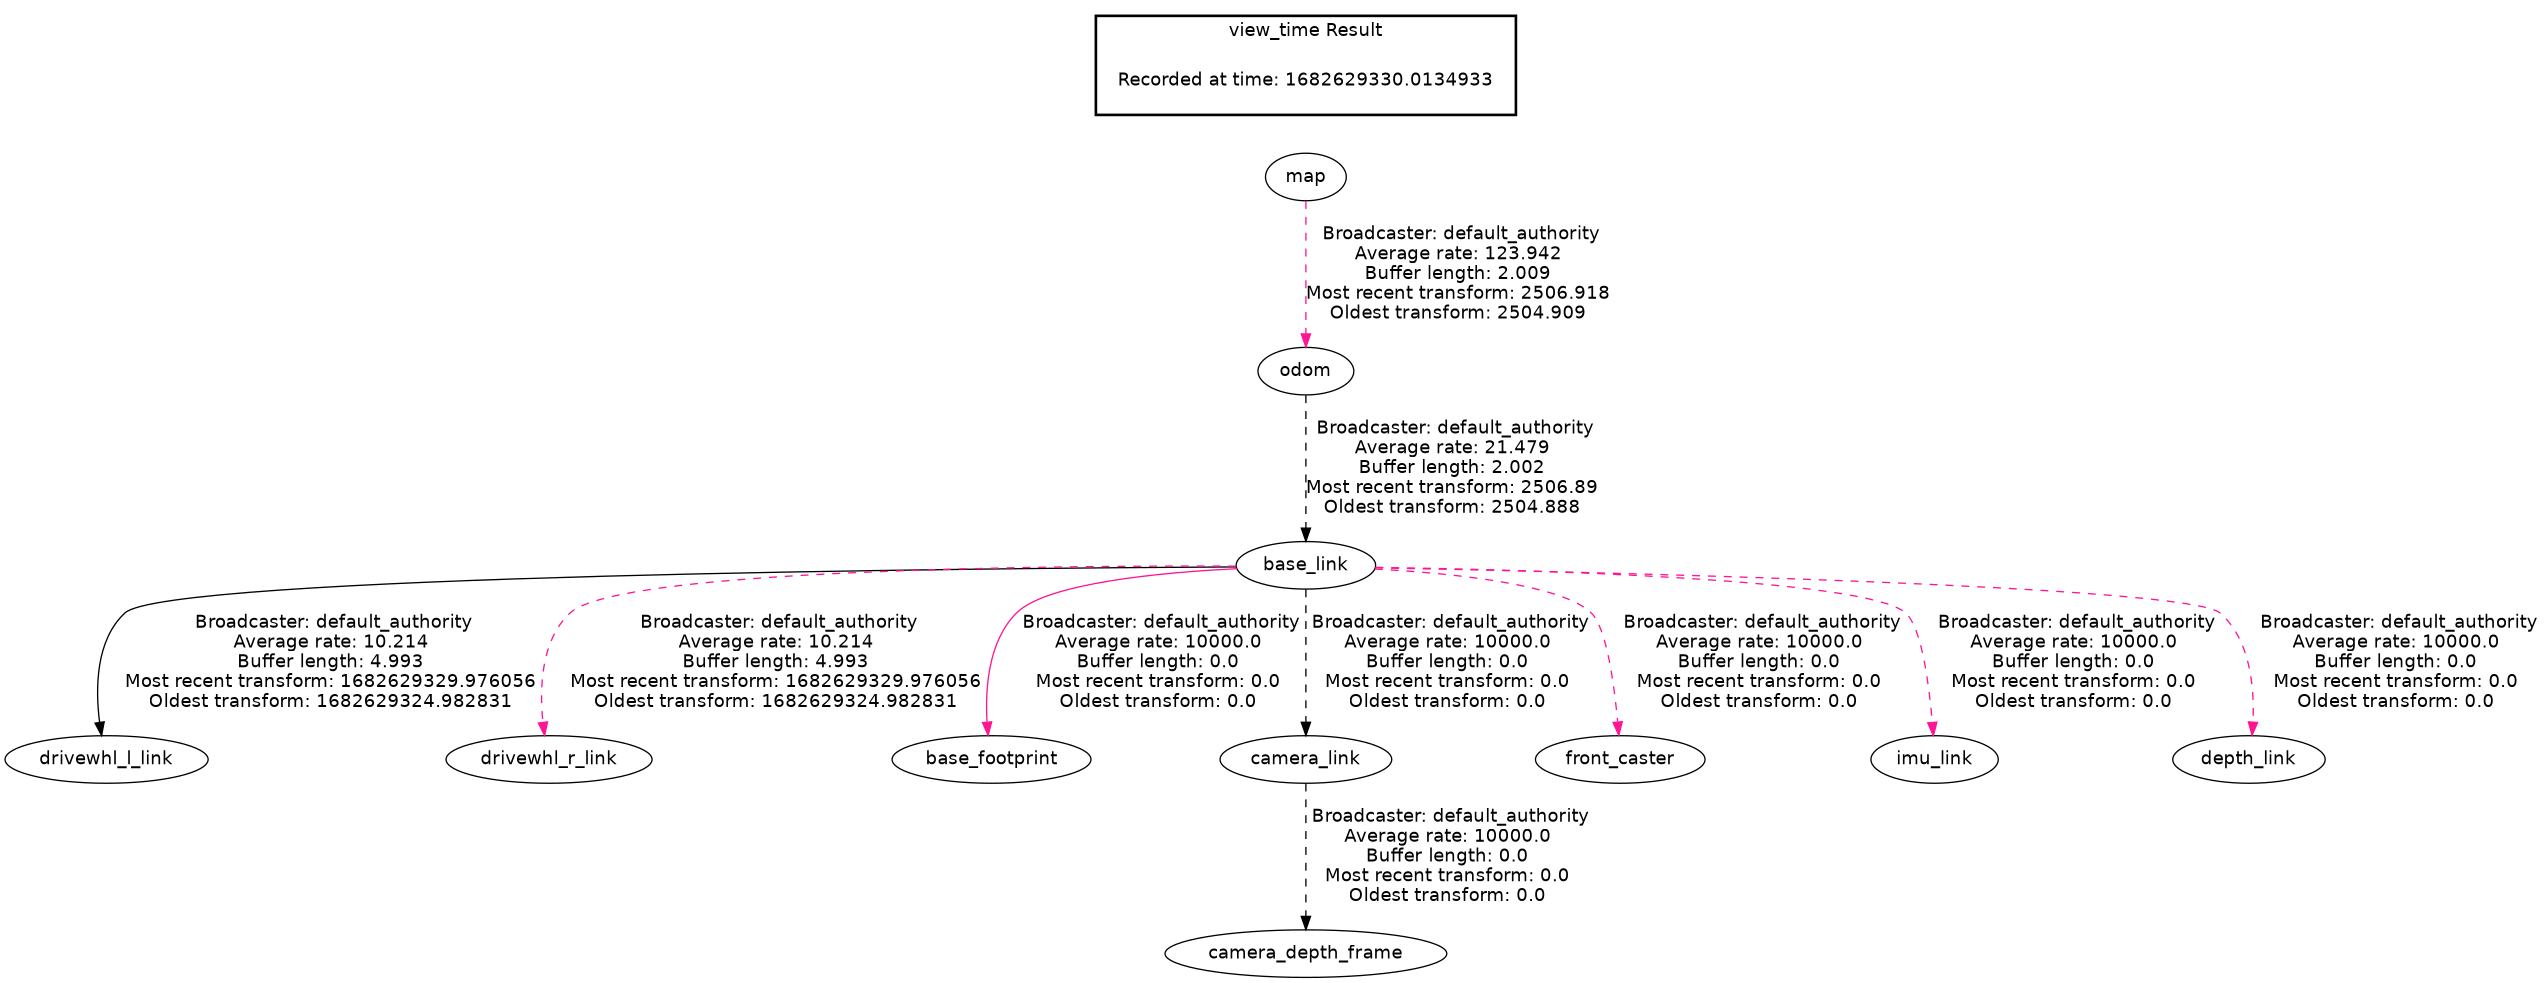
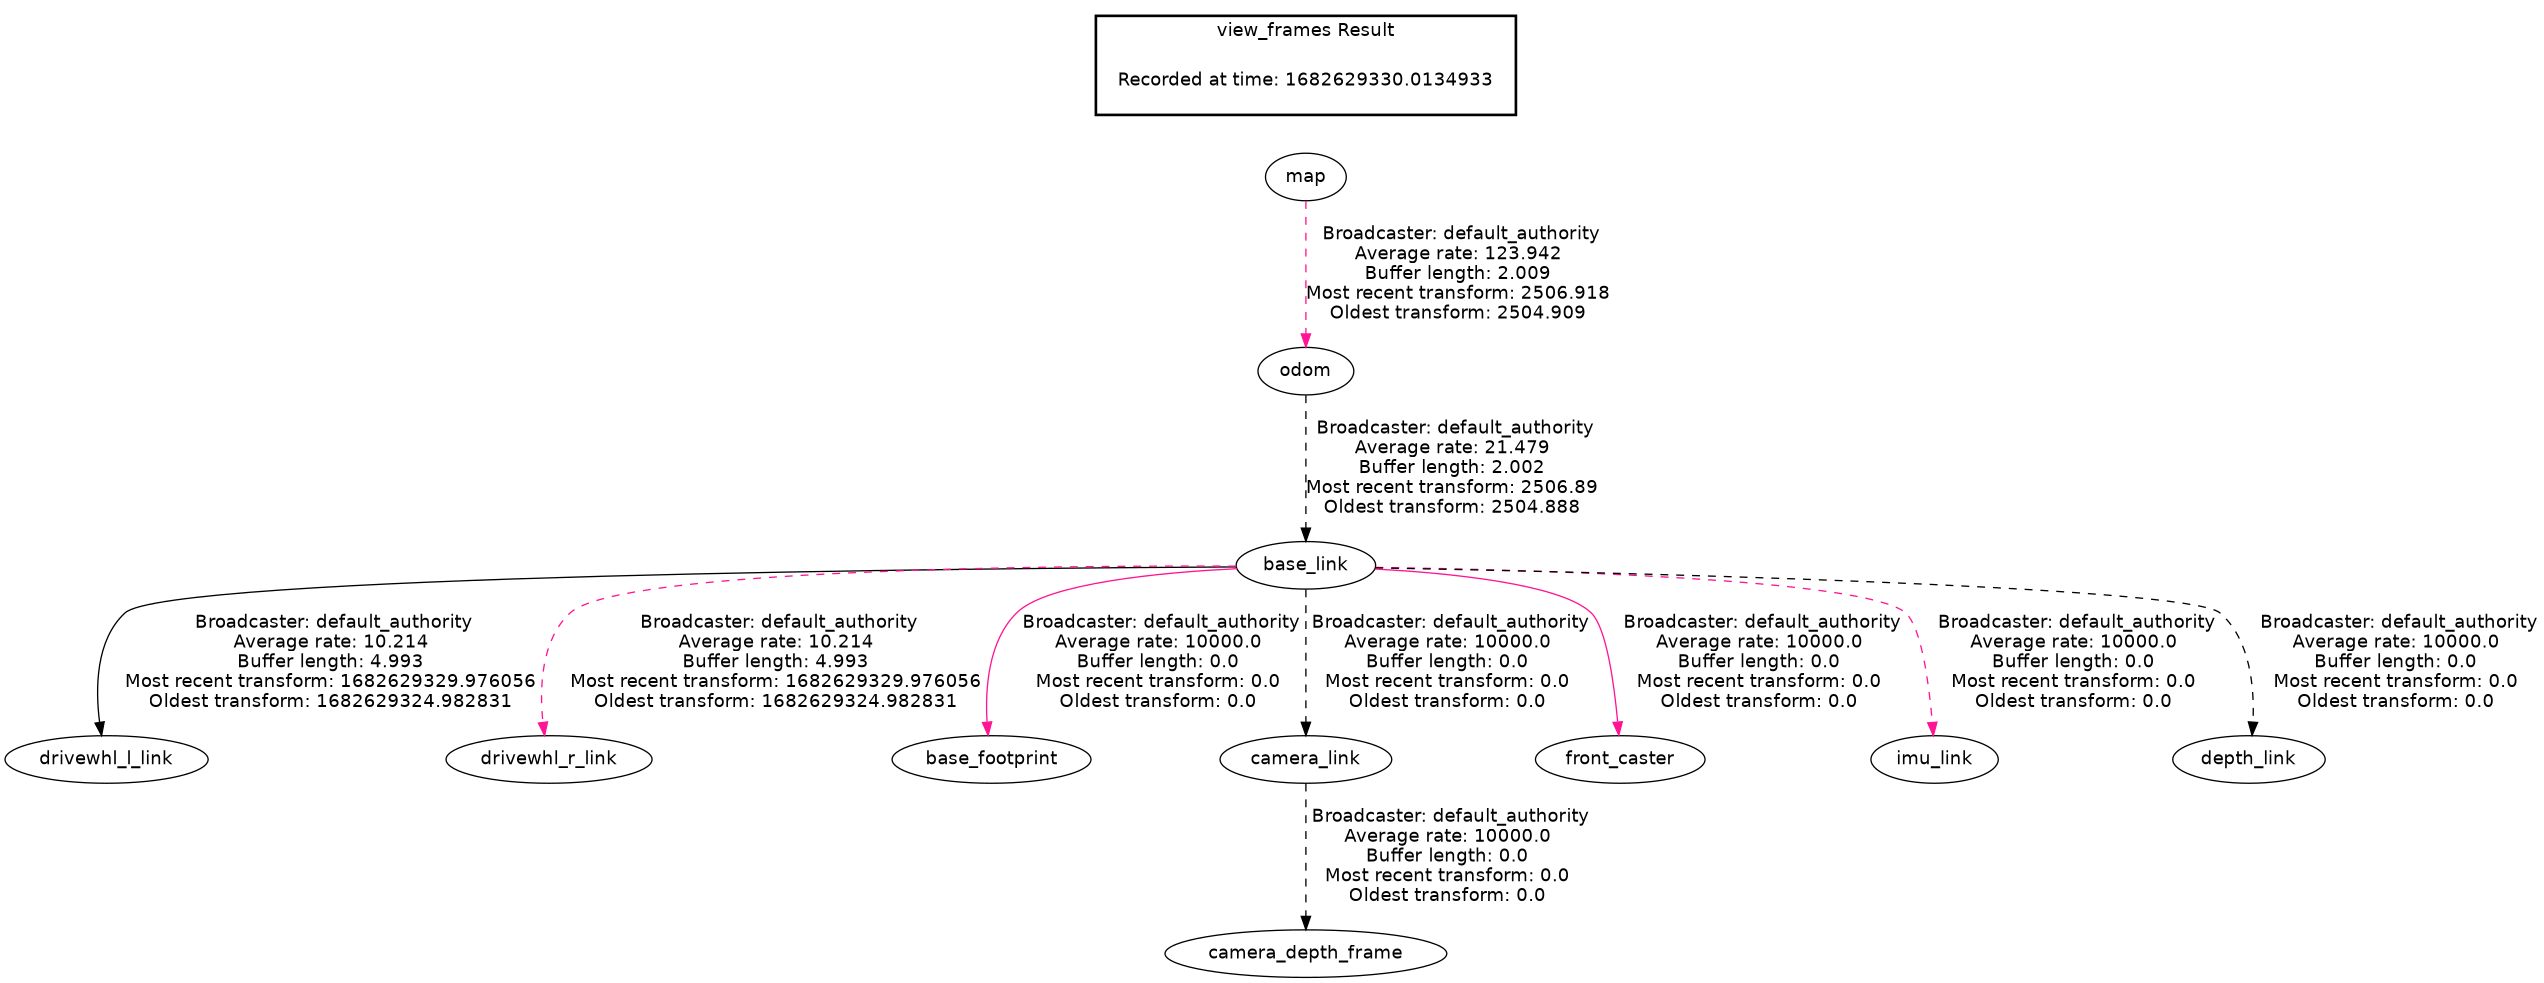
(1306, 31) -> (1306, 31)
(1857, 581) -> (1857, 581)
(1541, 591) -> (1541, 591)
